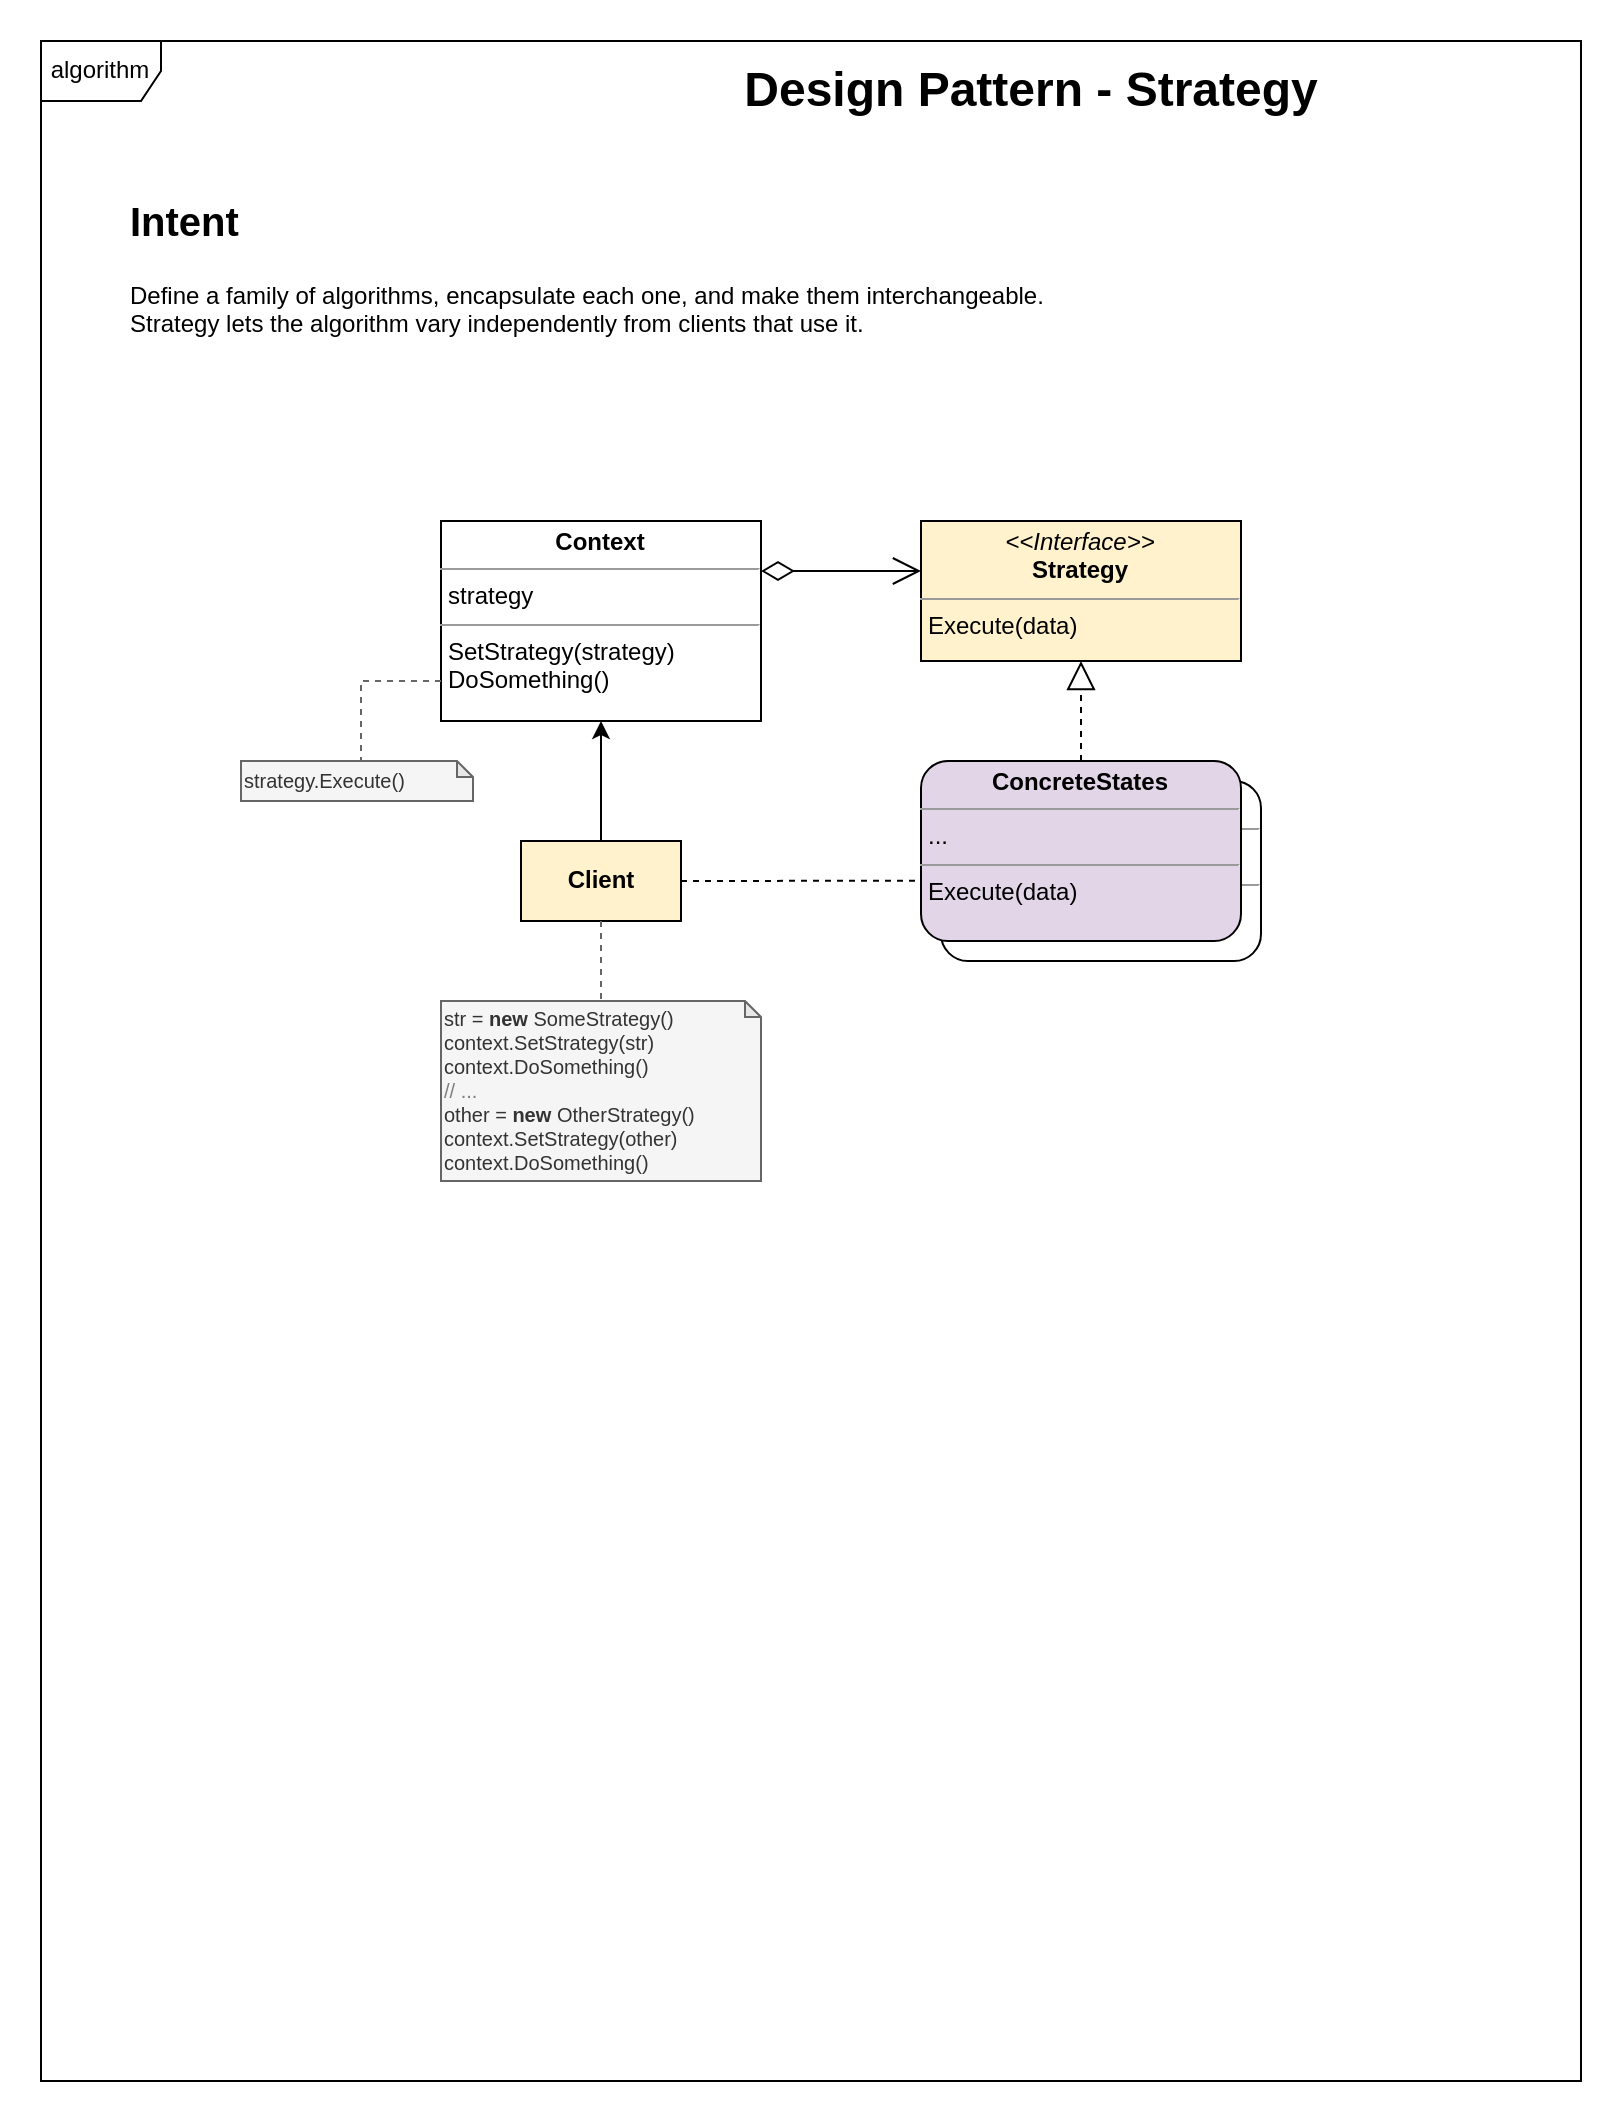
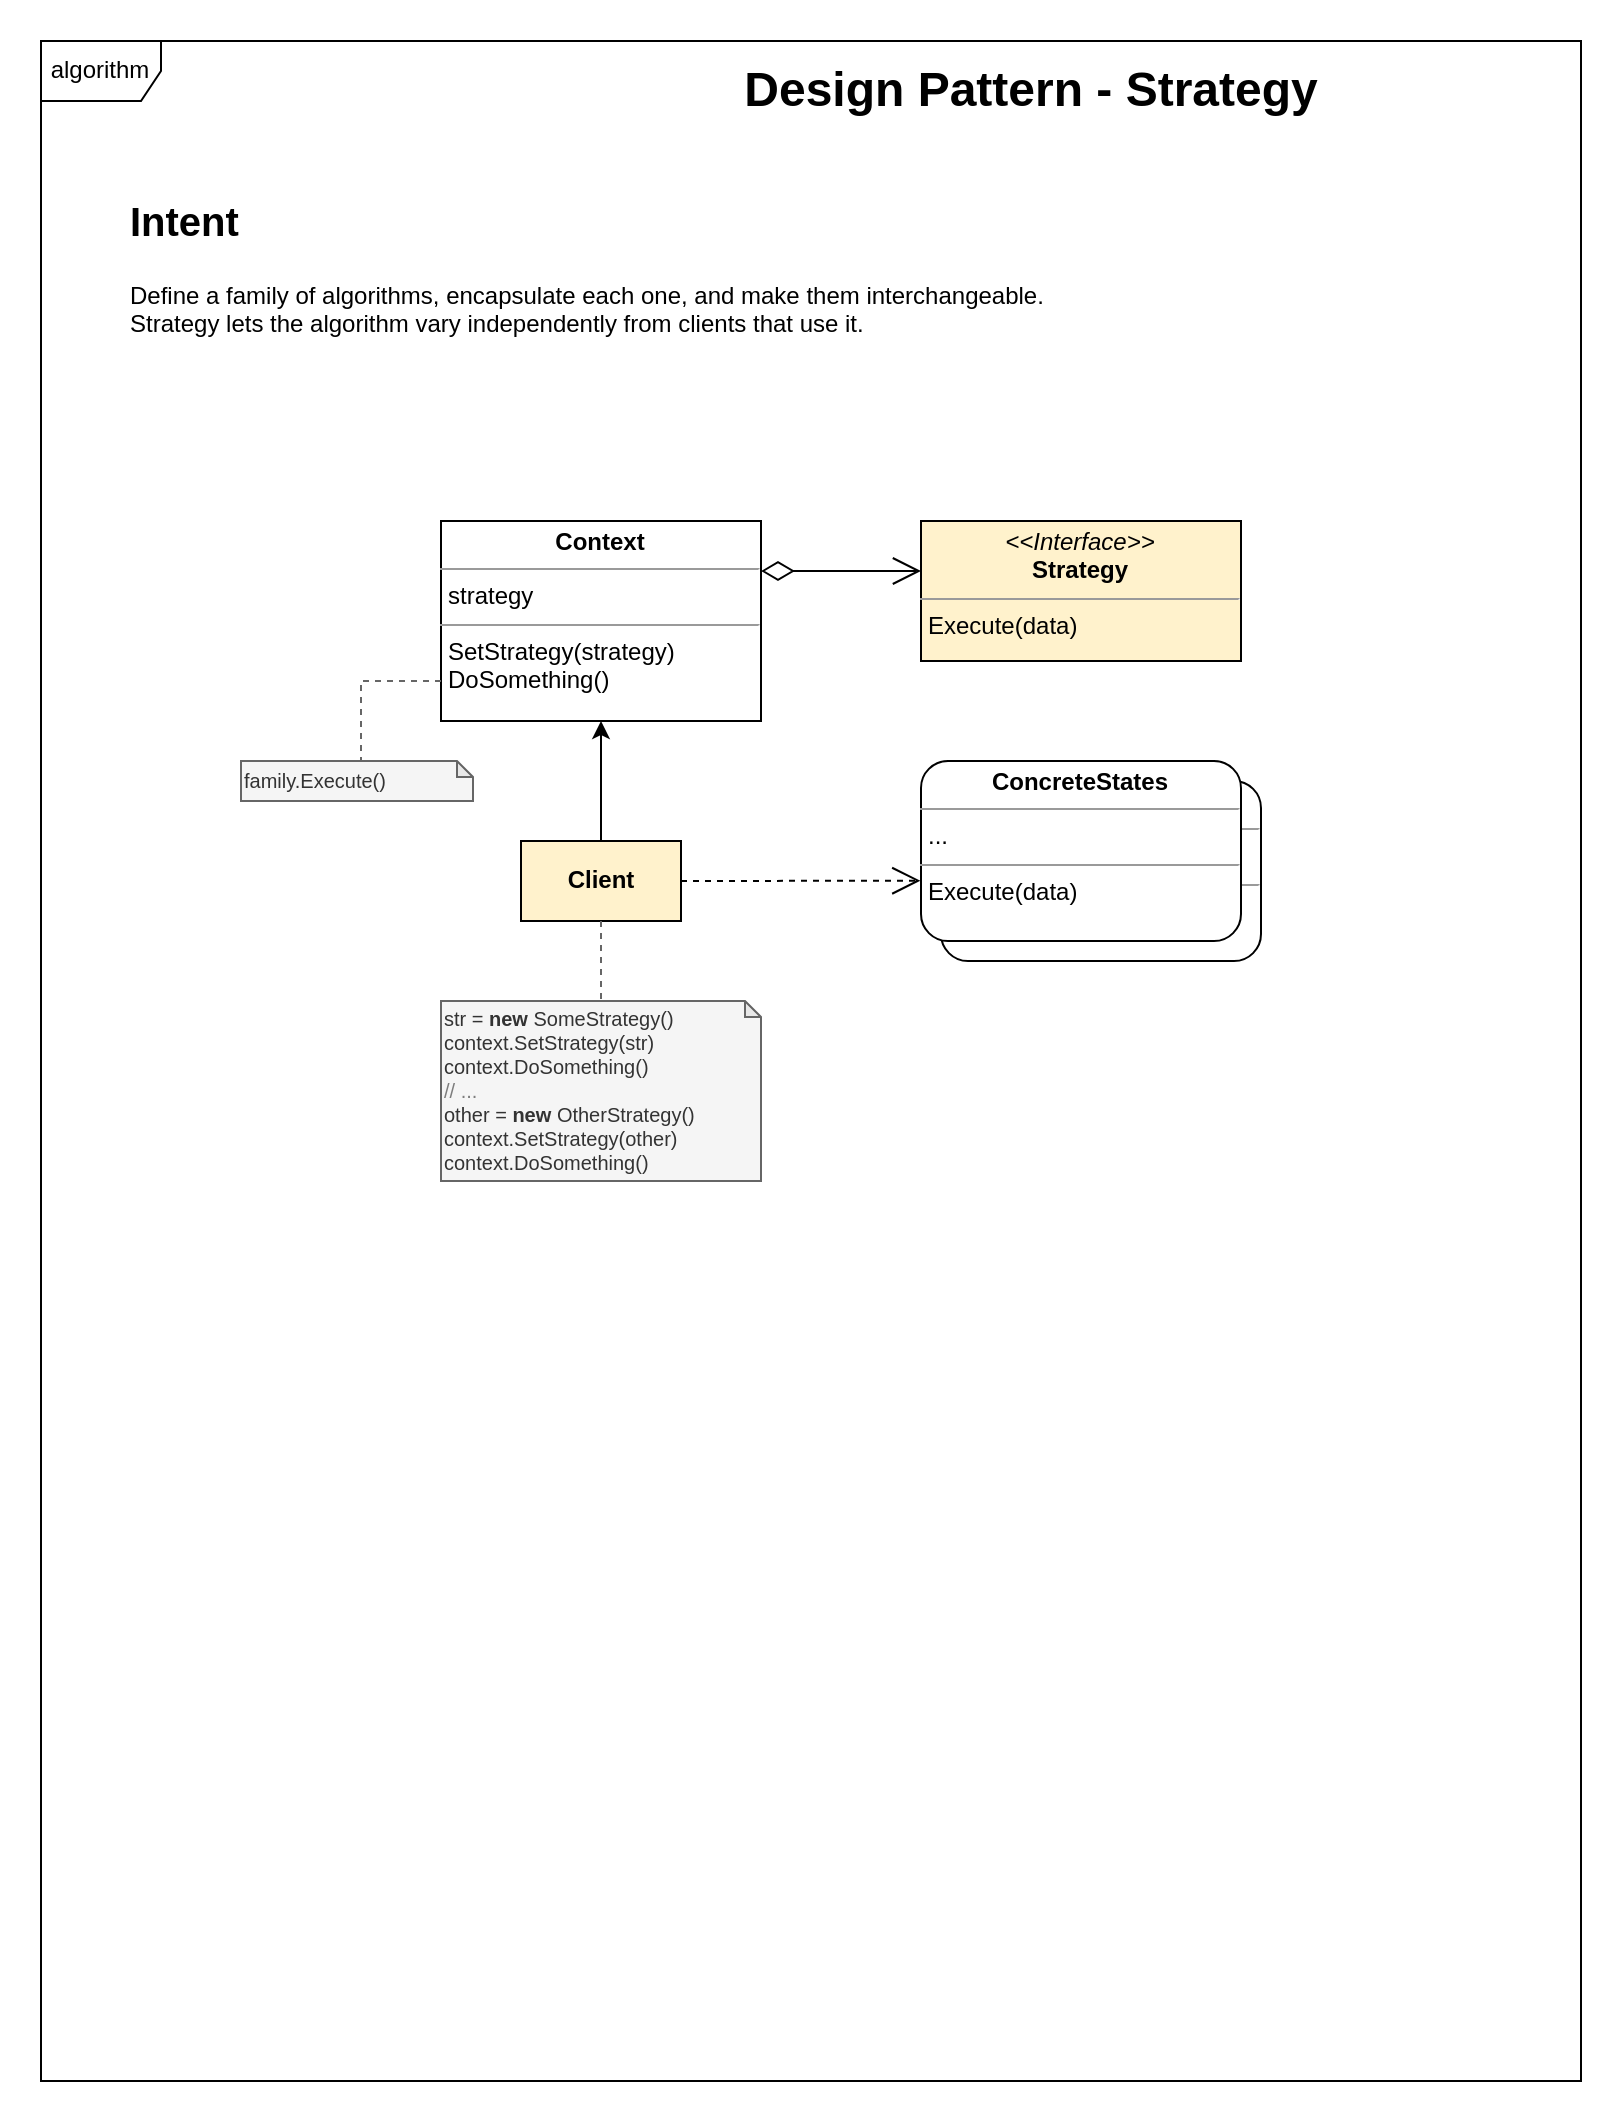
(1081, 726) -> none
(343, 781) -> (327, 781)
(1081, 851) -> (1081, 851)
(914, 881) -> (912, 881)
